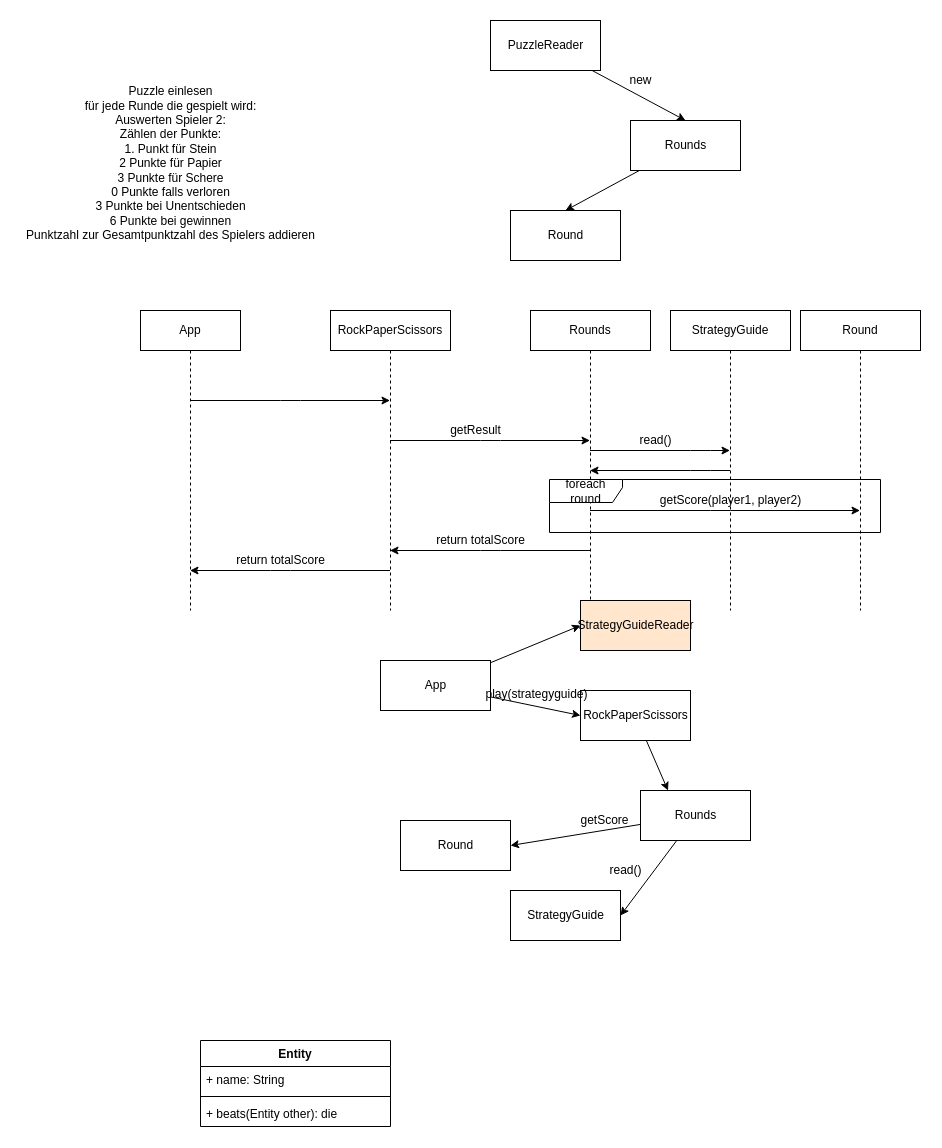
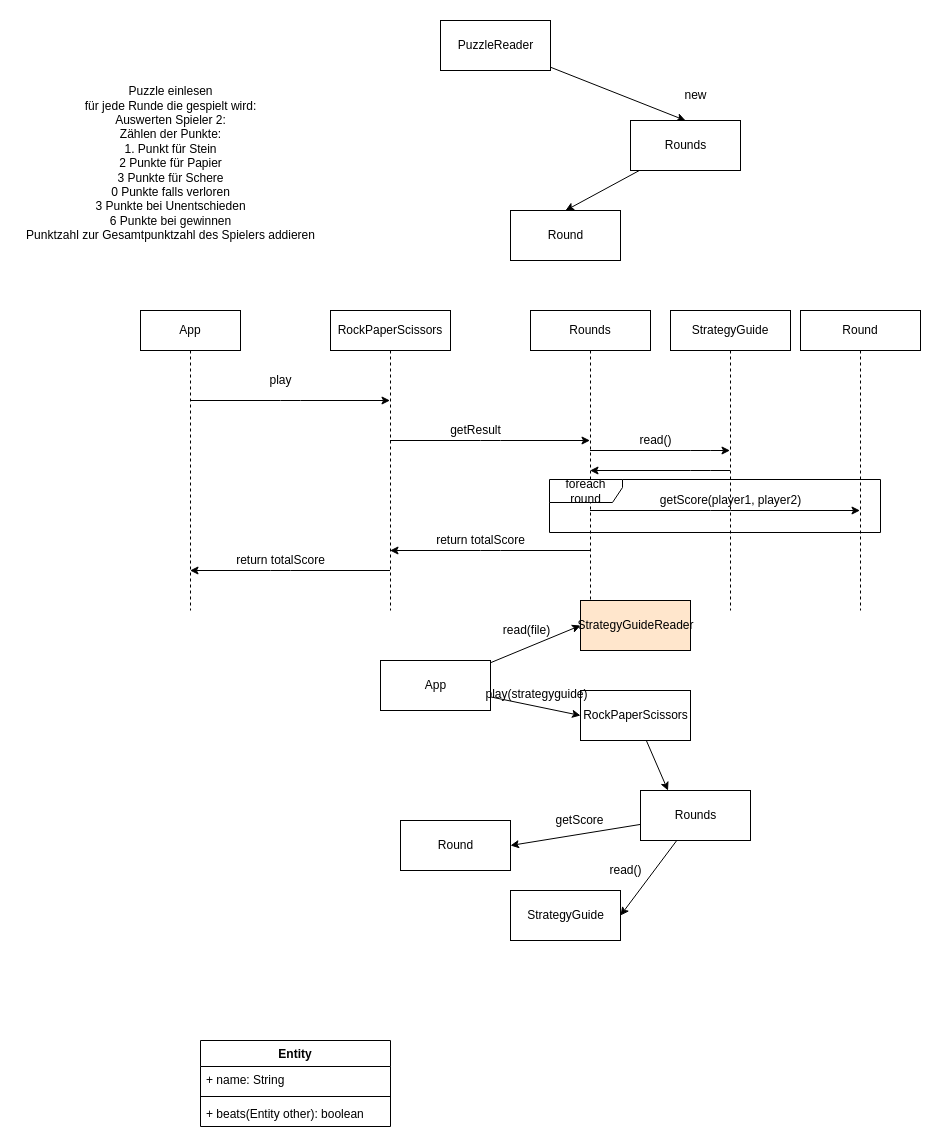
(546, 46) -> (496, 46)
(641, 81) -> (696, 96)
none -> (281, 381)
none -> (527, 631)
(605, 821) -> (580, 821)
(284, 1114) -> (297, 1114)
